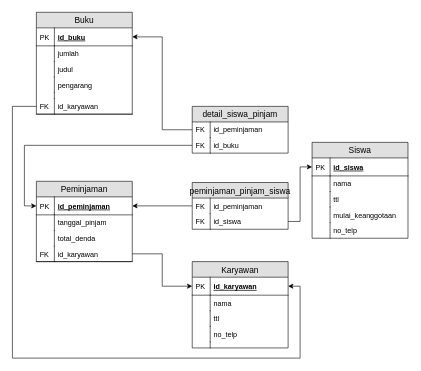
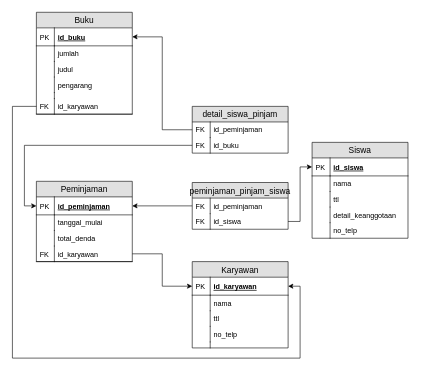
(366, 215) -> (368, 215)
(84, 223) -> (81, 223)
